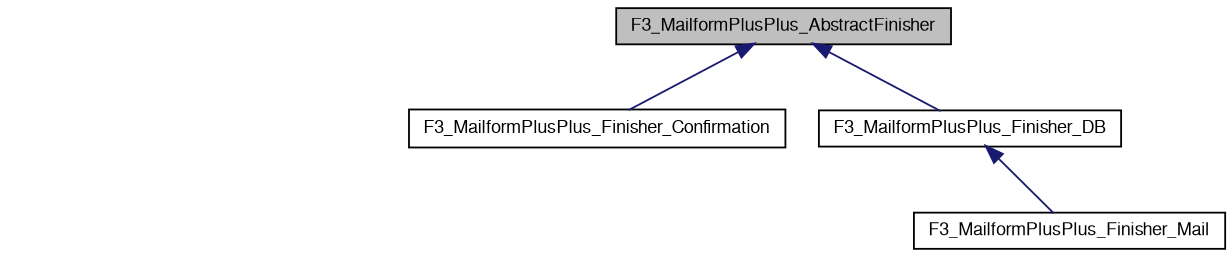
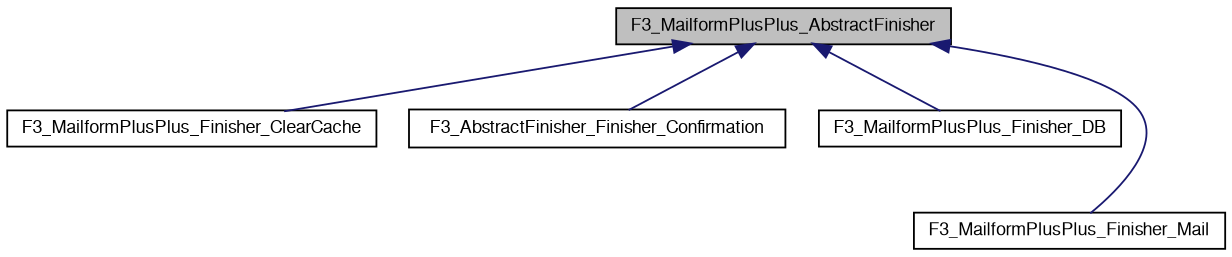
none -> (192, 128)
(597, 128) -> (597, 128)
(1026, 186) -> (1108, 87)
